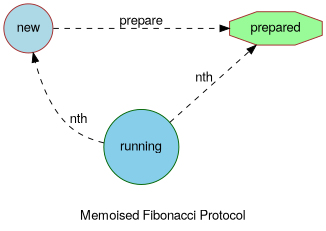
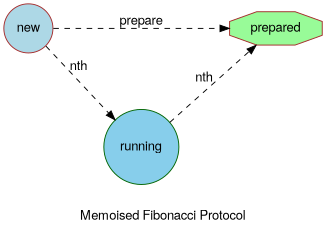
(58, 113) -> (77, 80)
